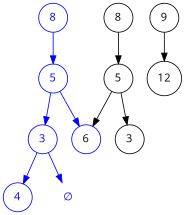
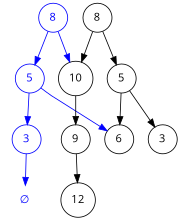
none -> (76, 79)
(86, 139) -> (119, 139)
(18, 197) -> none
